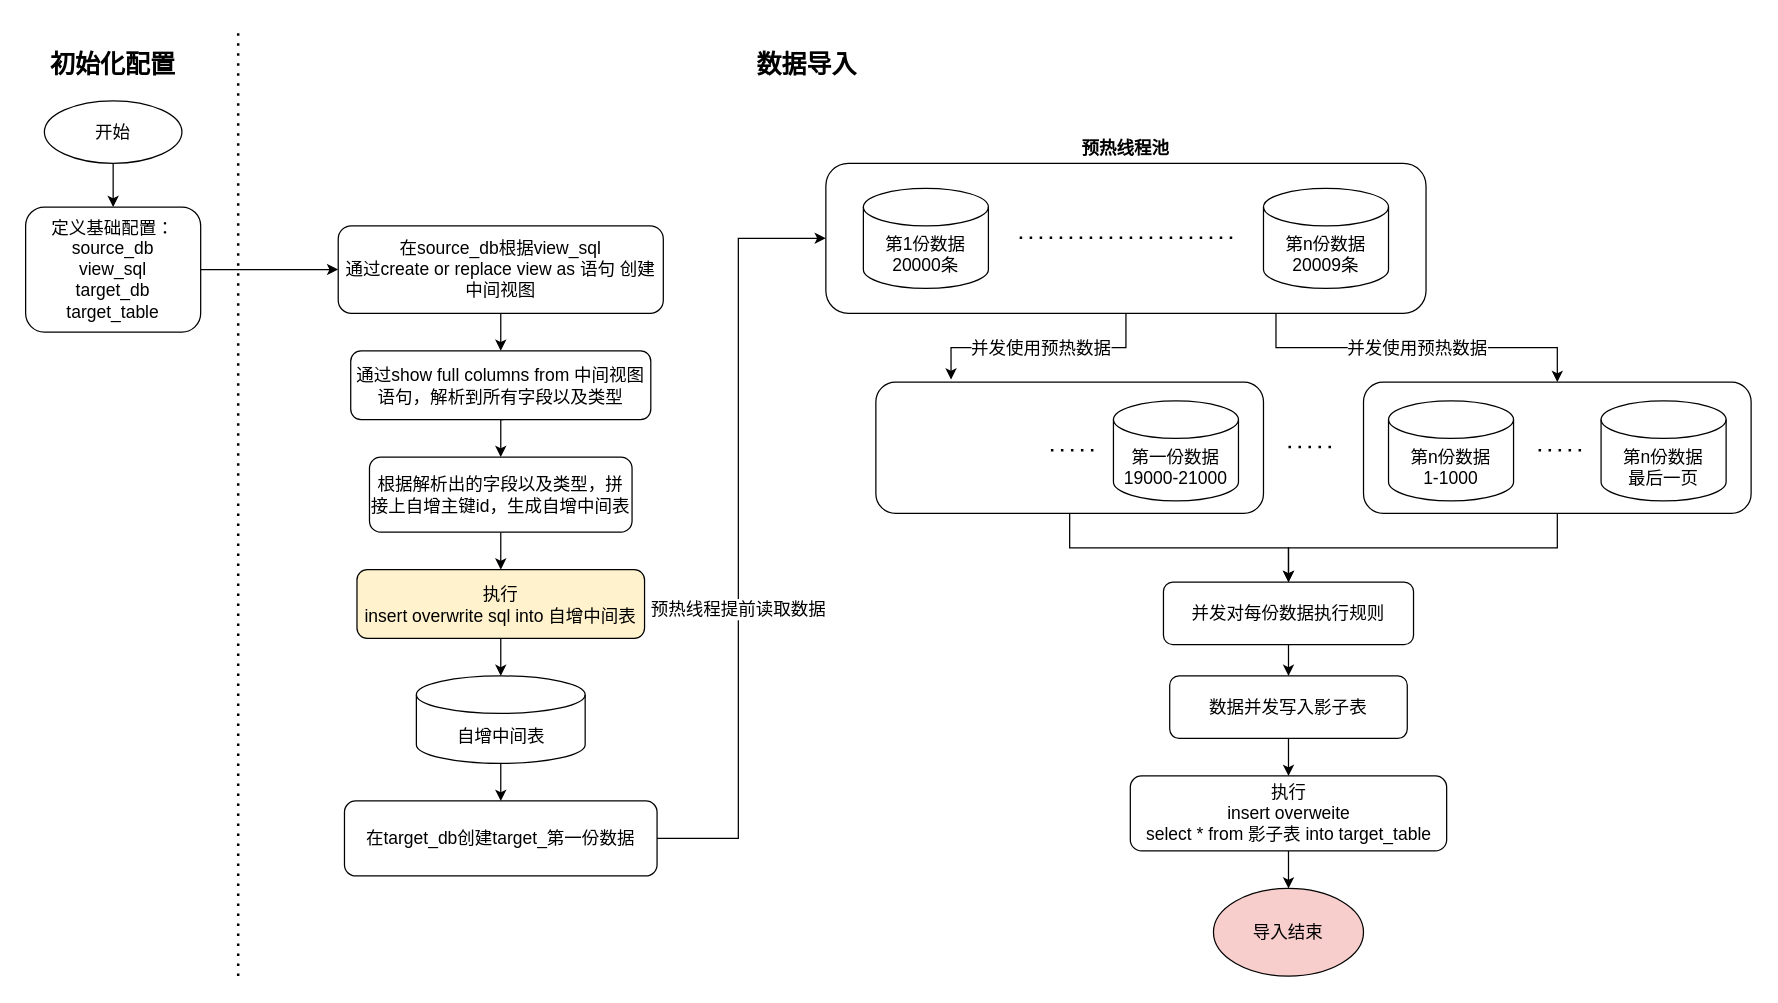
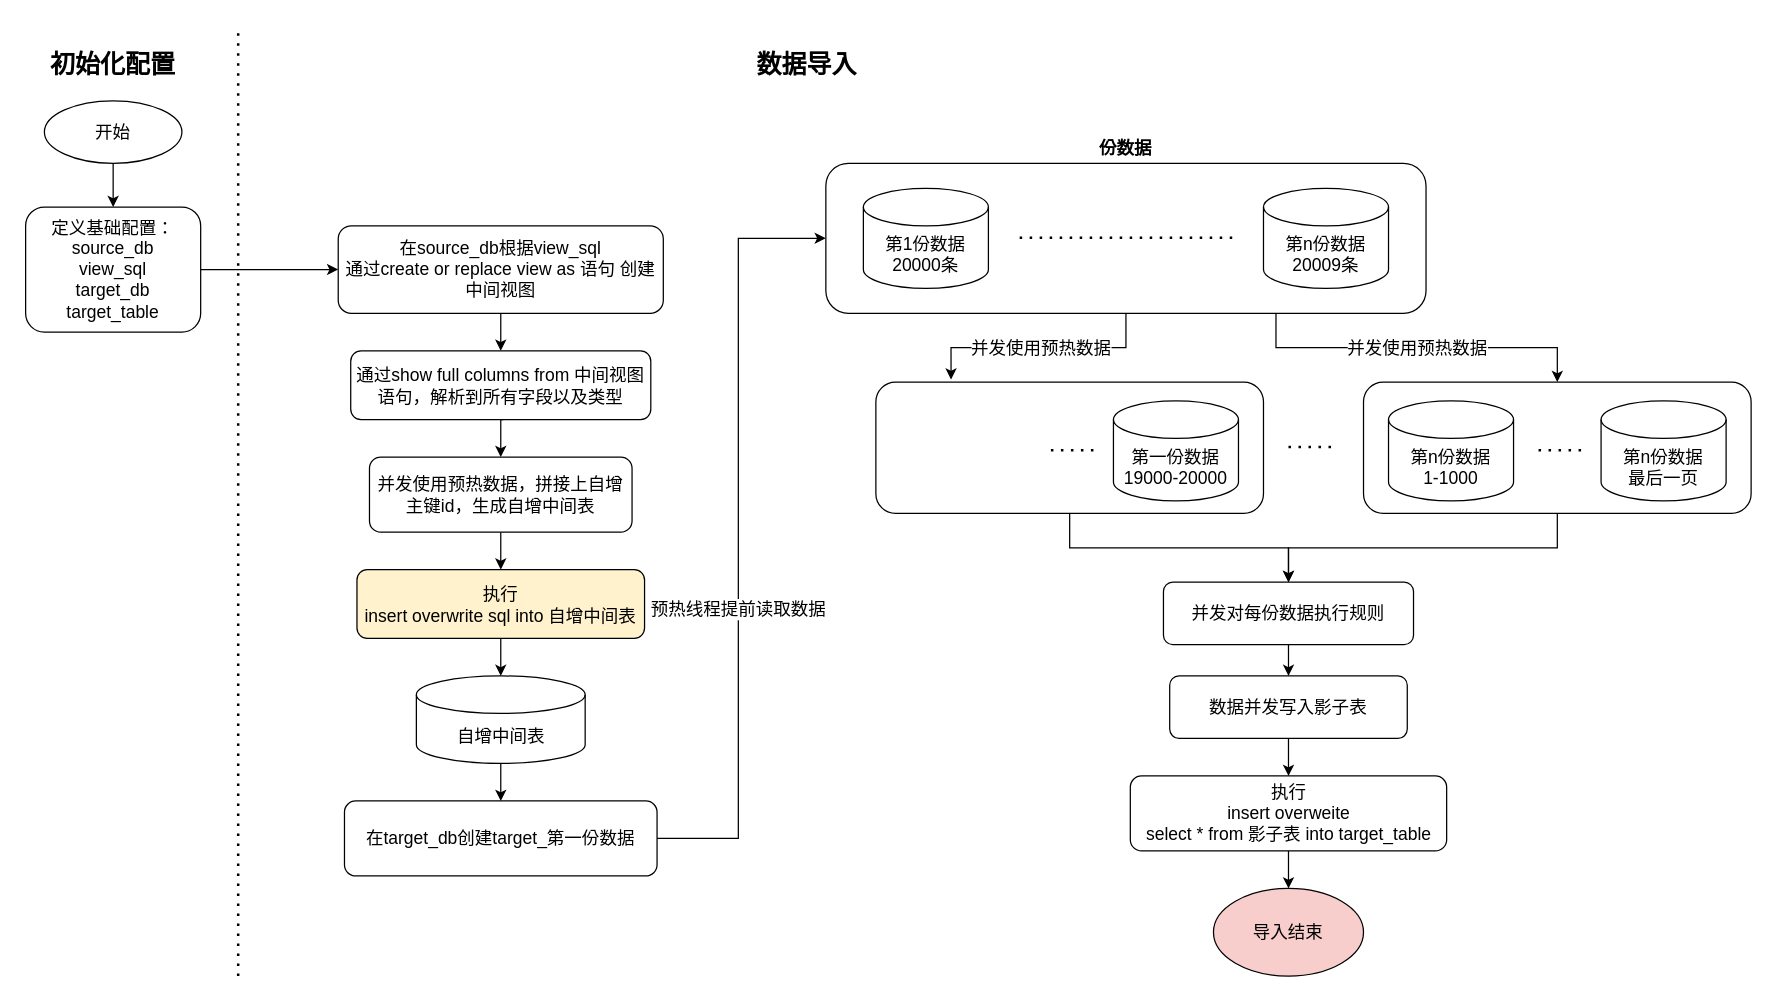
(1126, 148) -> (1126, 148)
(1176, 467) -> (1176, 467)
(501, 494) -> (501, 494)
